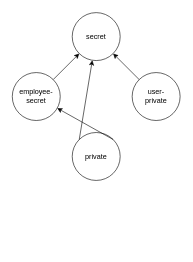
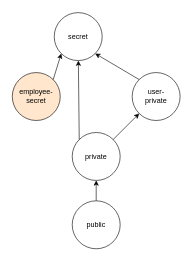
(96, 36) -> (78, 36)
(36, 96) -> (36, 96)
(69, 115) -> (135, 117)
none -> (96, 200)
none -> (96, 225)
